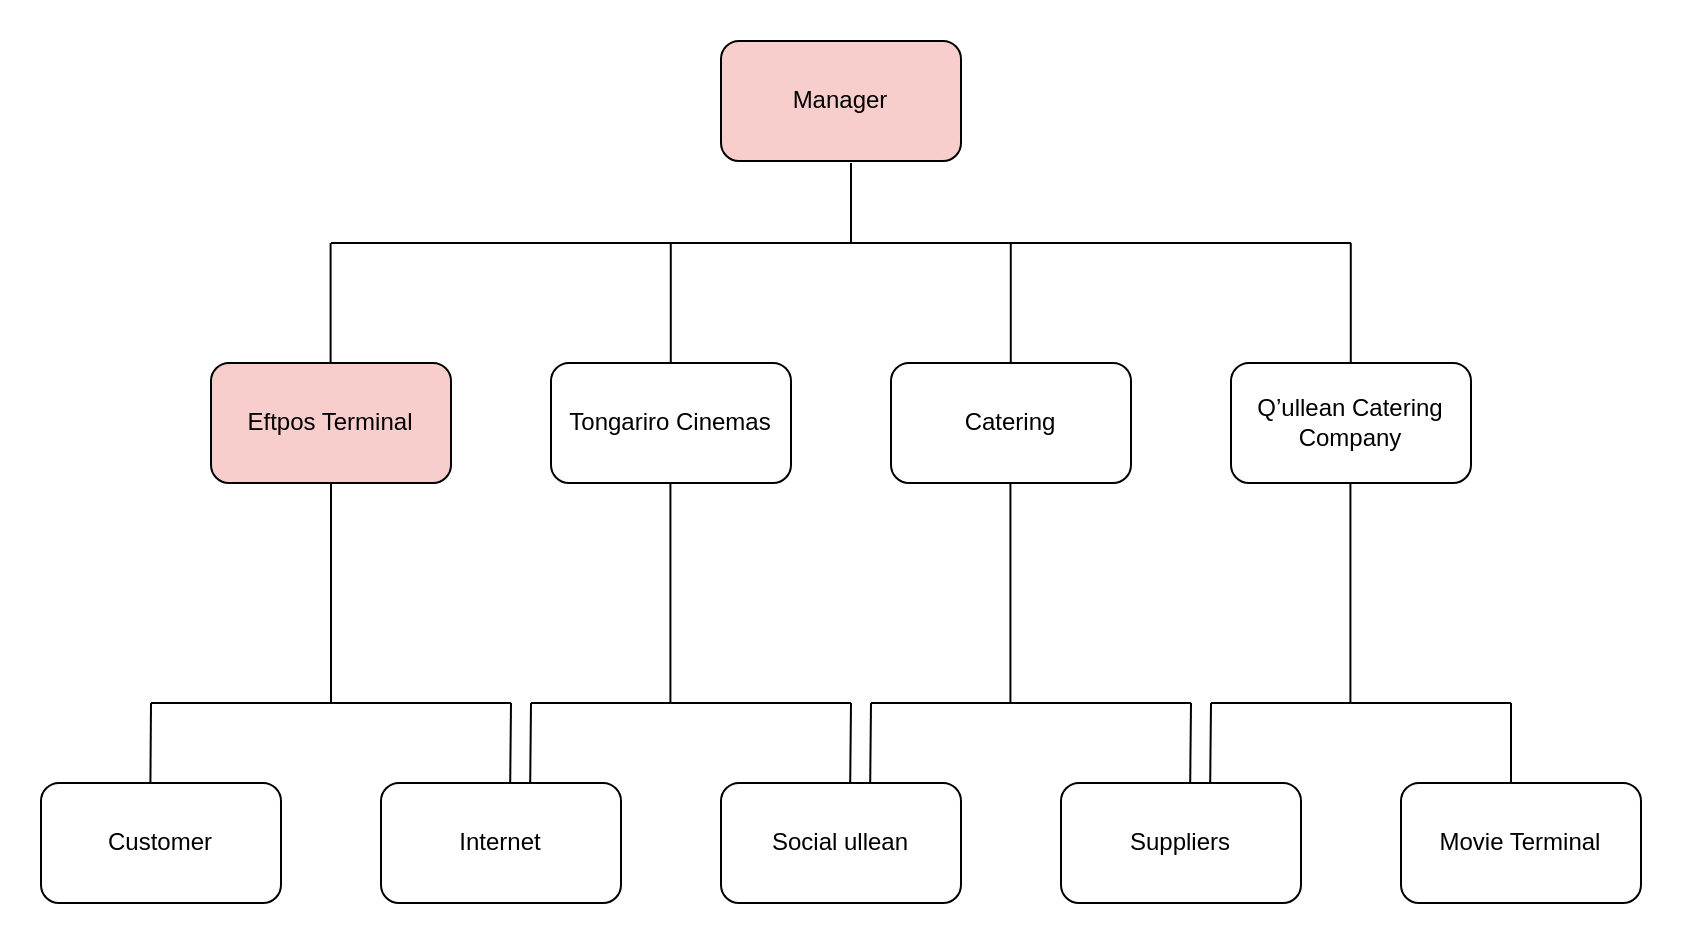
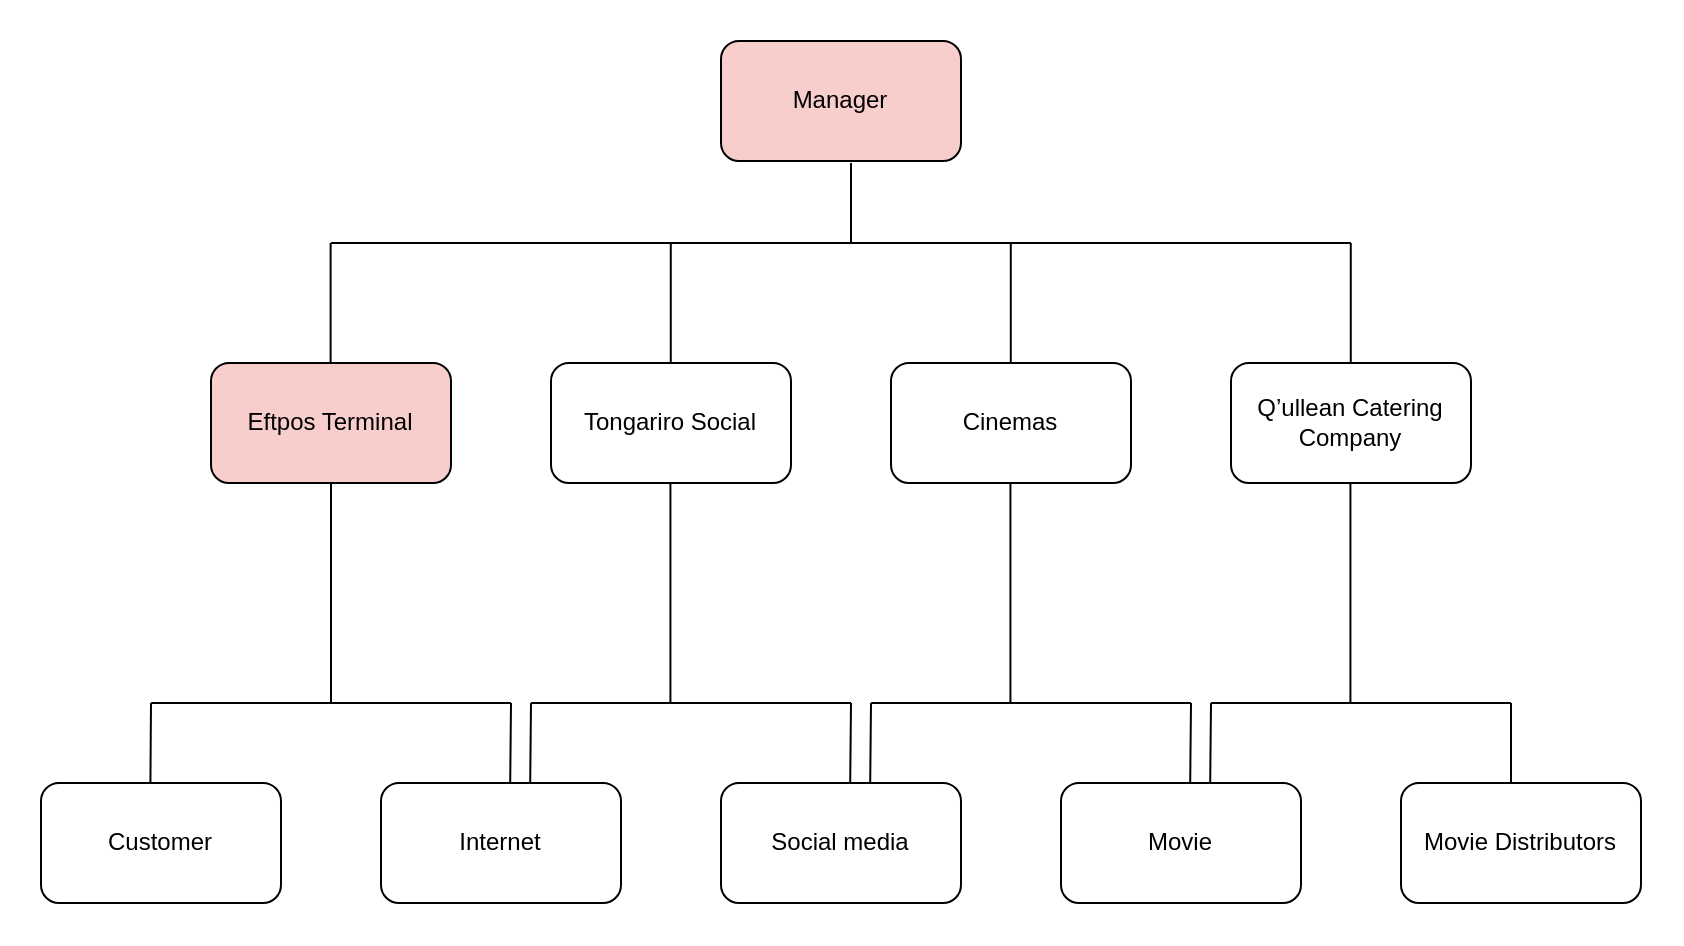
(671, 423) -> (671, 423)
(1011, 423) -> (1011, 423)
(841, 843) -> (841, 843)
(1181, 843) -> (1181, 843)
(1521, 843) -> (1521, 843)
